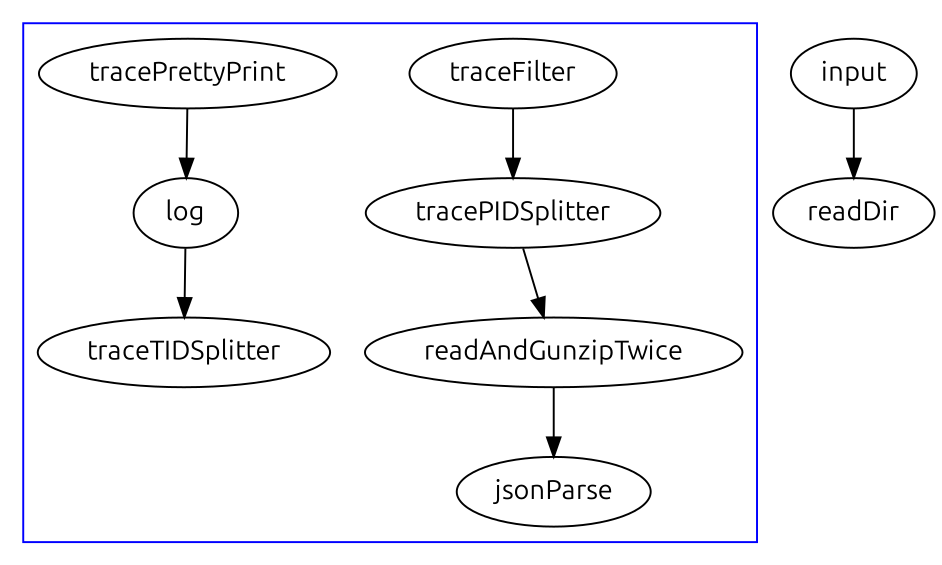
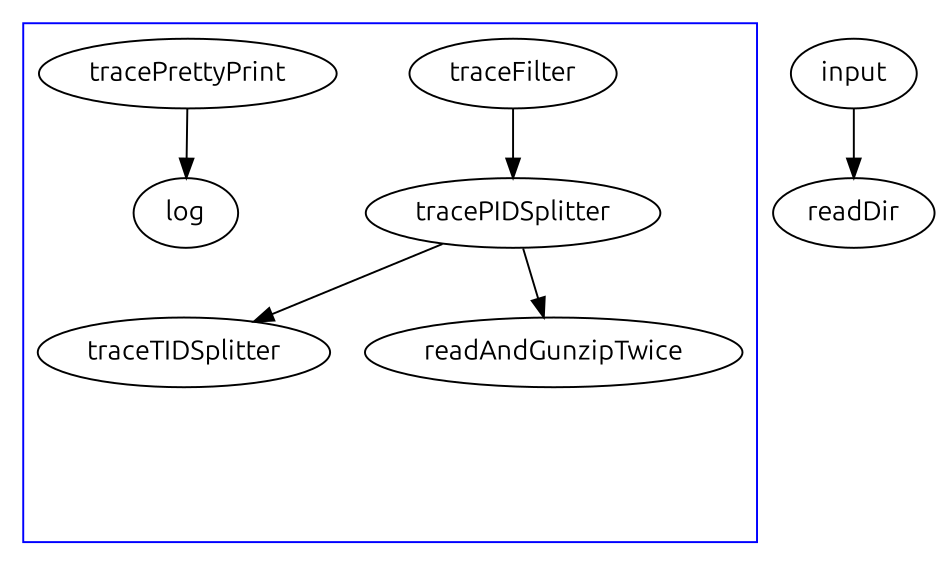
(185, 273) -> (357, 279)
(554, 492) -> none
